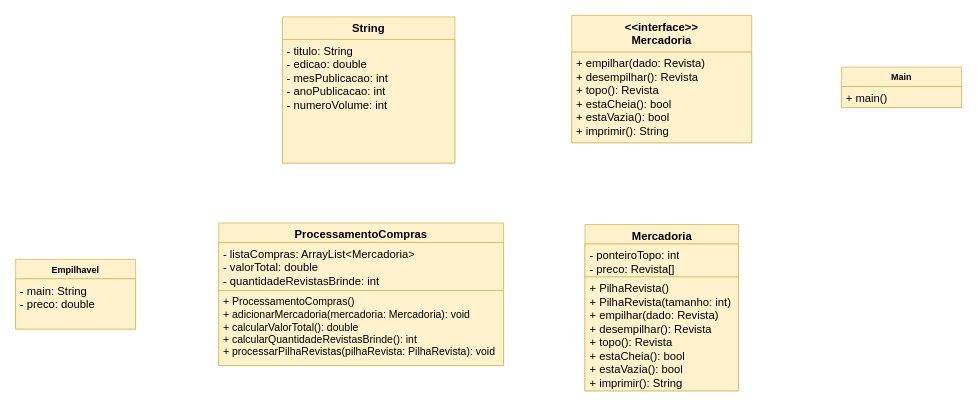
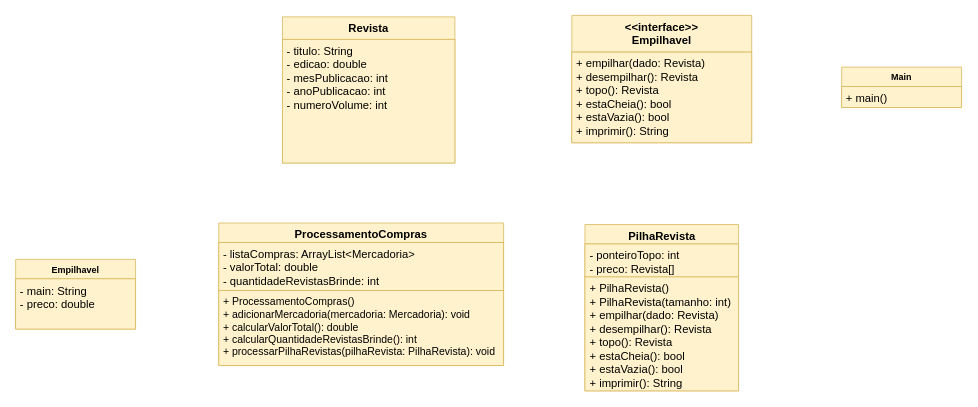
(369, 28) -> (369, 28)
(662, 31) -> (662, 31)
(662, 235) -> (662, 235)
